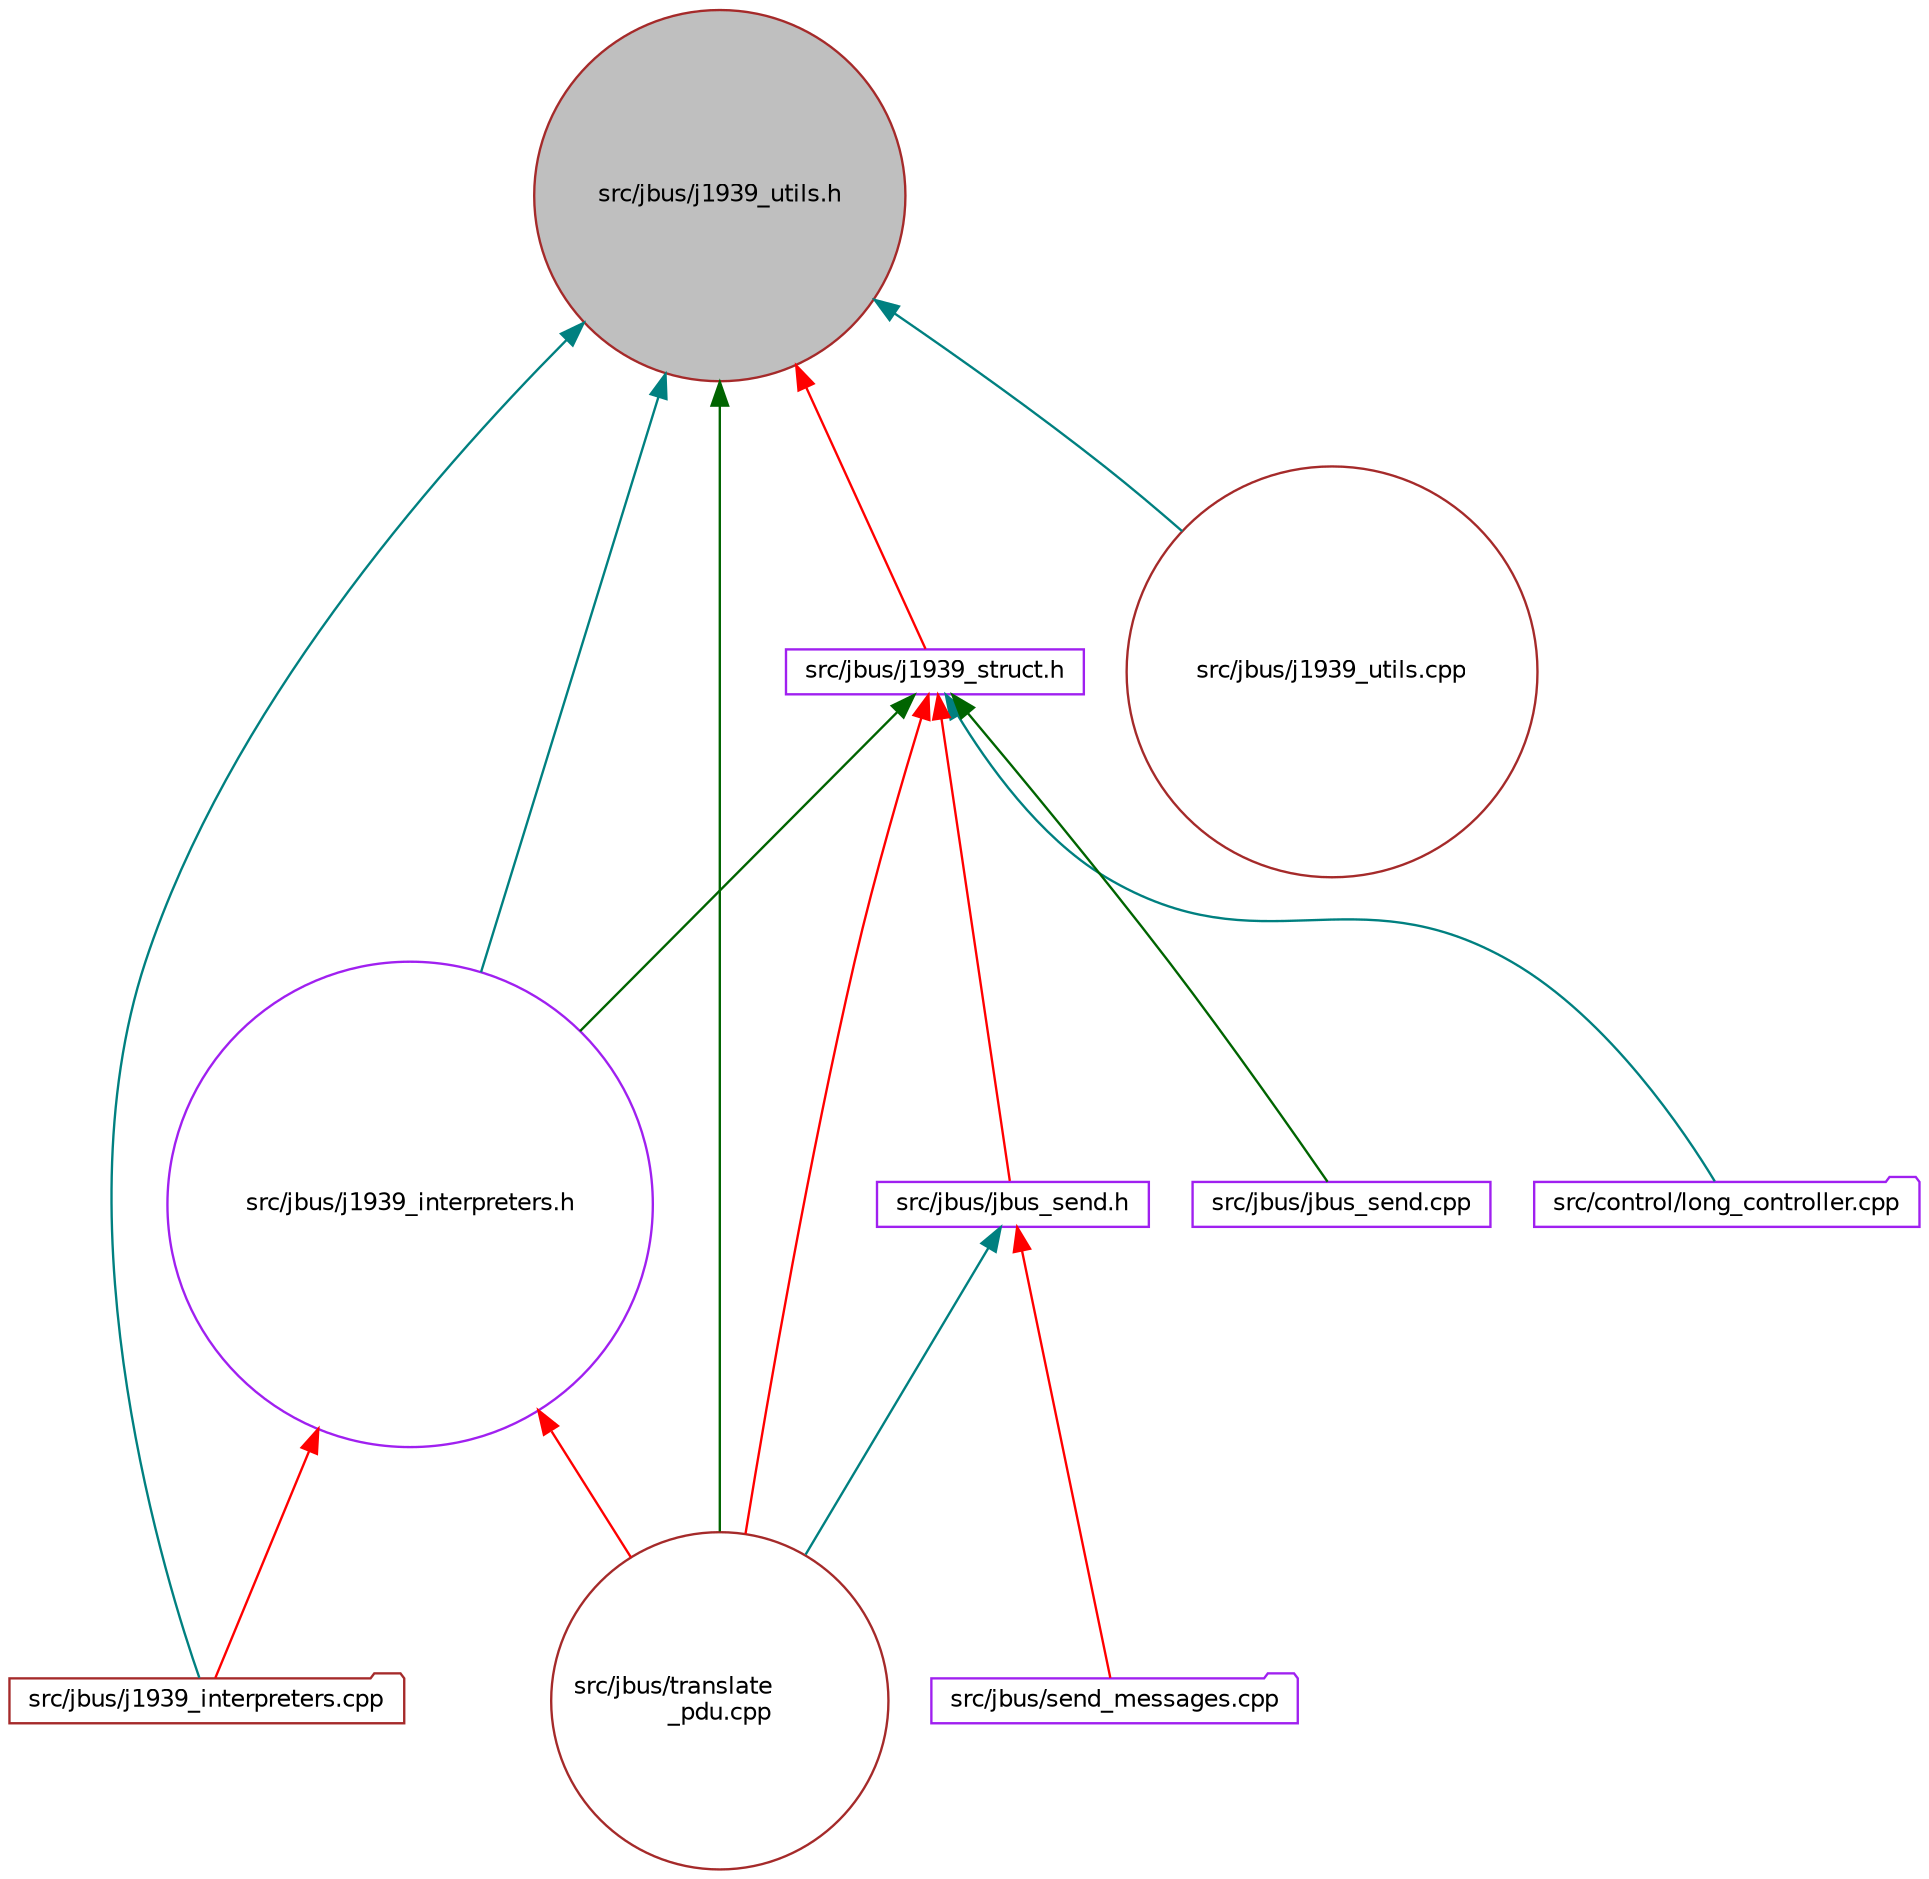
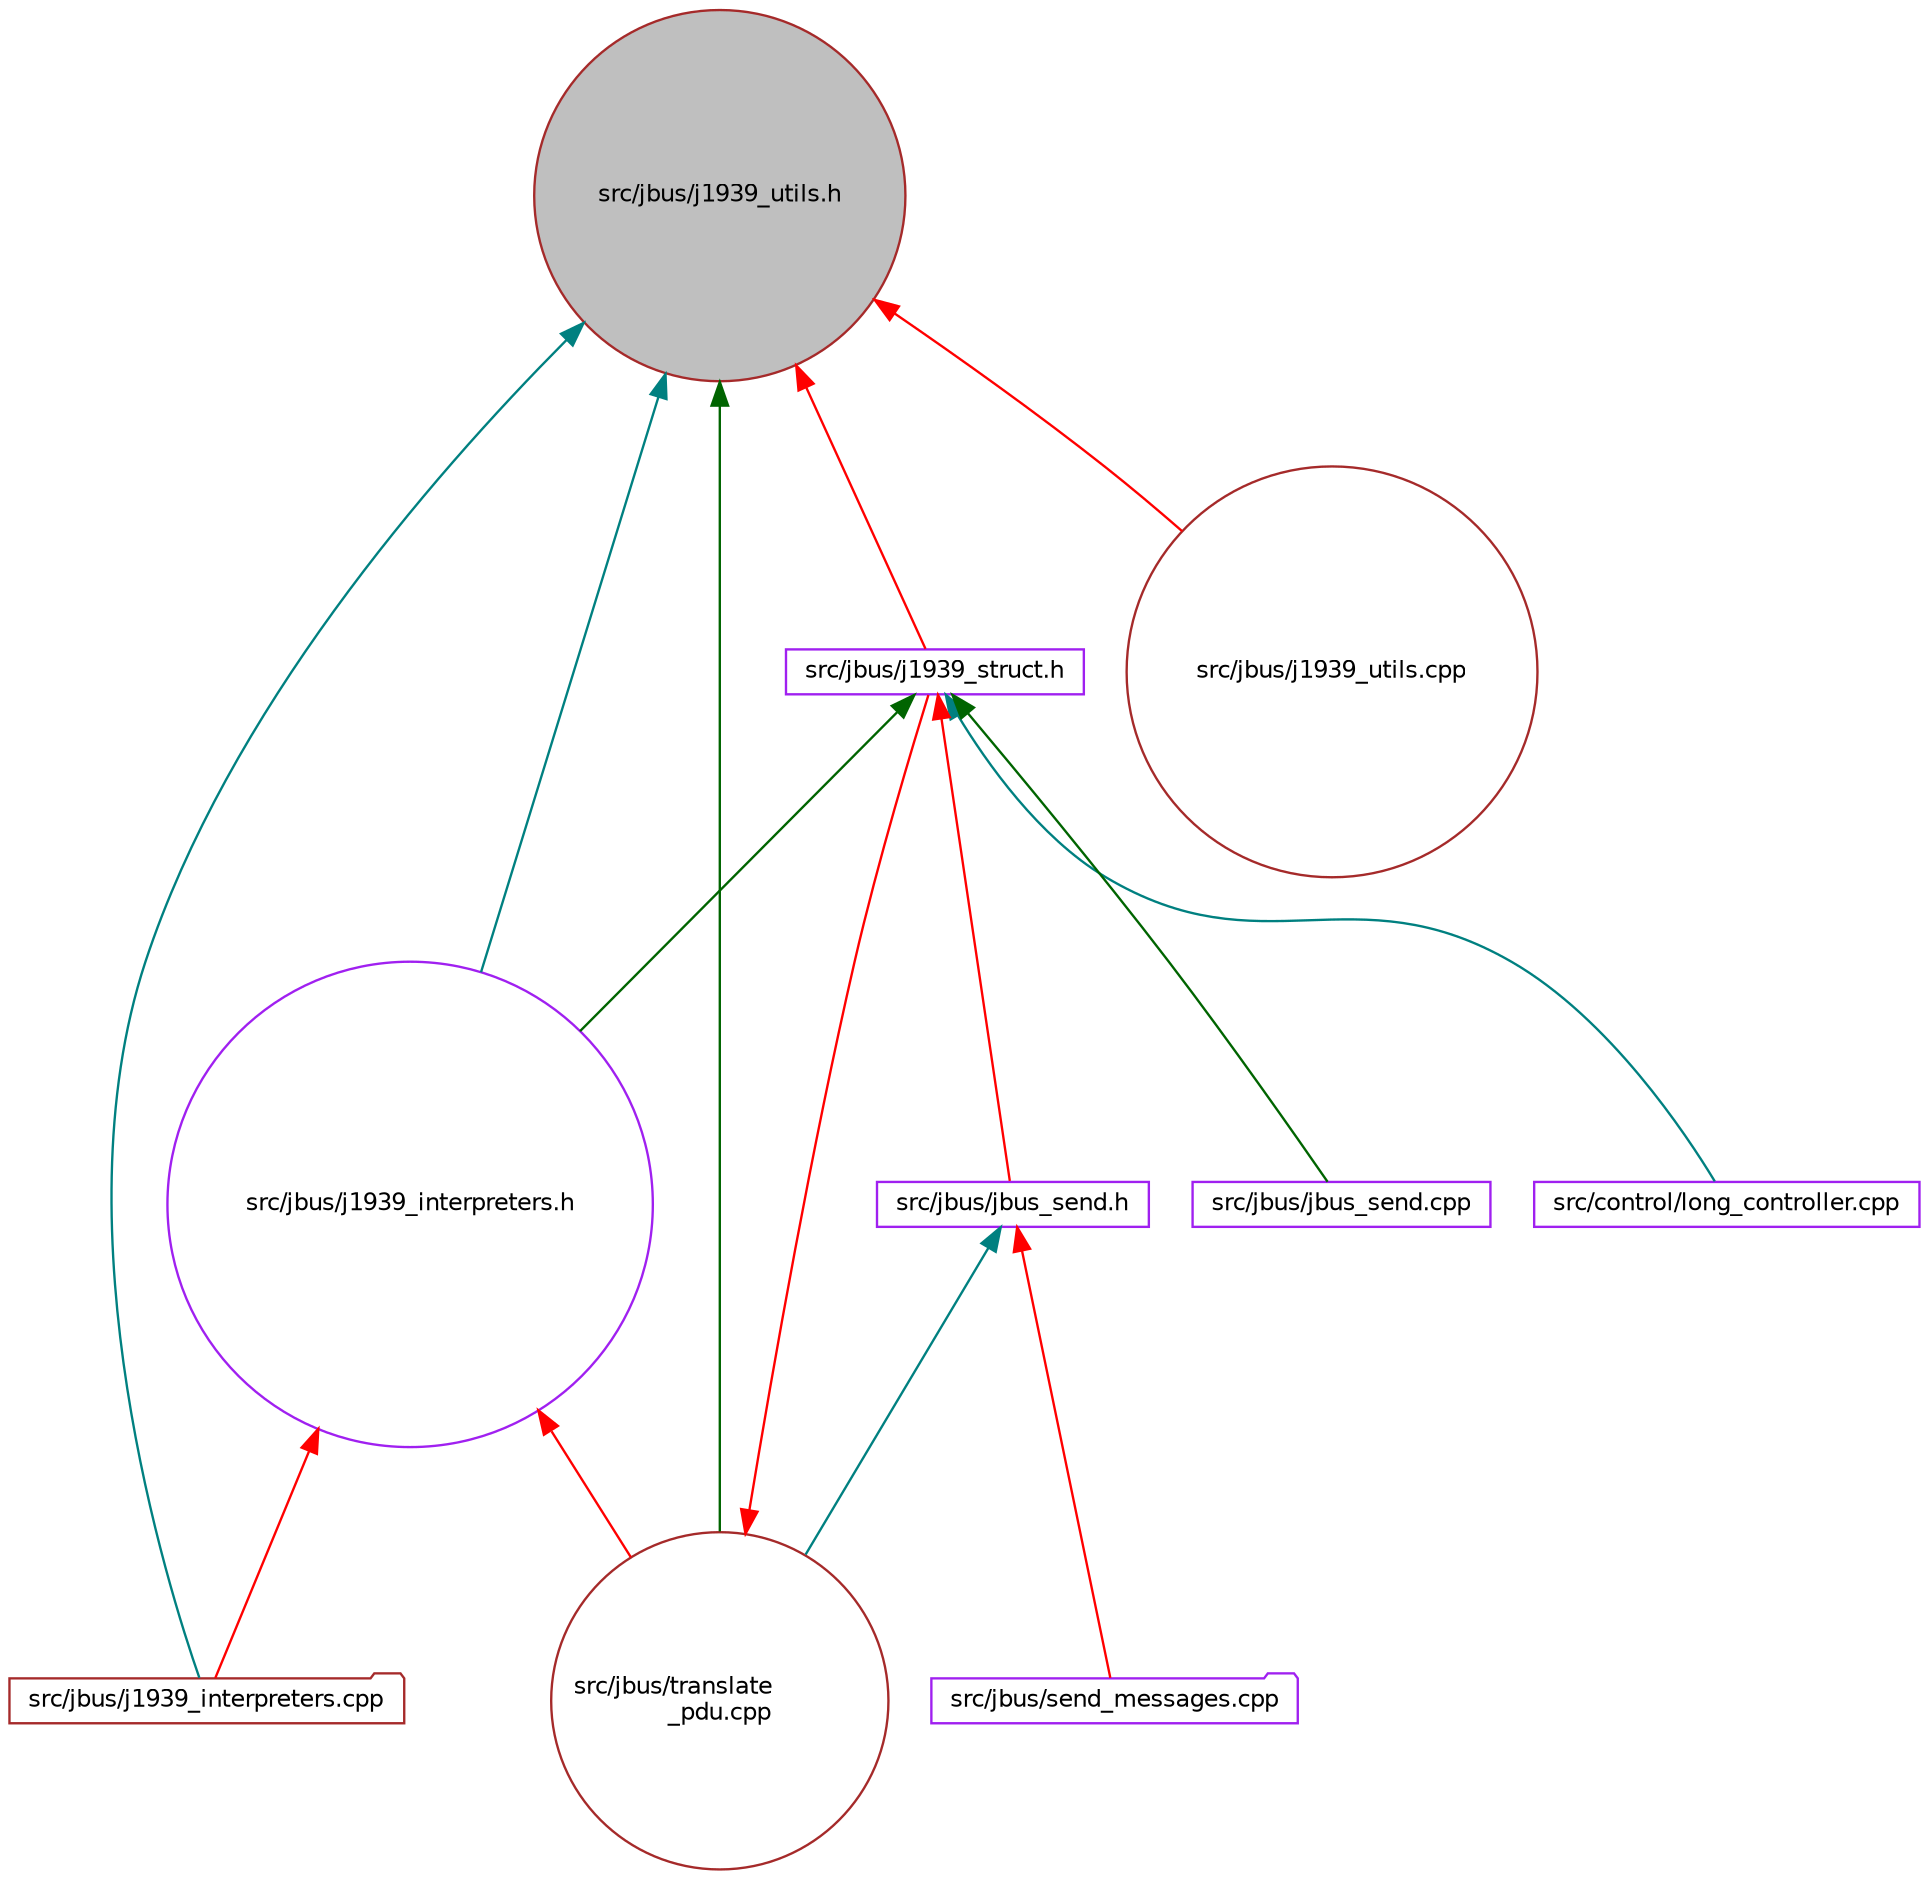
(1041, 418) -> (1041, 418)
(820, 1123) -> (825, 1099)
(1727, 1204) -> (1727, 1204)
